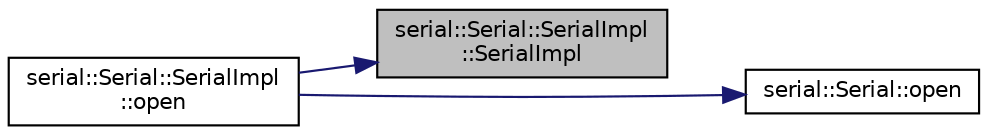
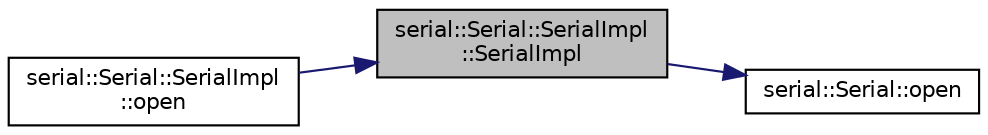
(511, 97) -> (696, 68)
